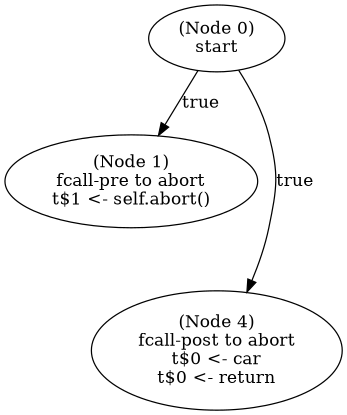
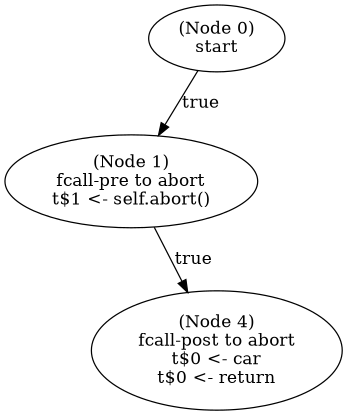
(276, 173) -> (168, 254)
